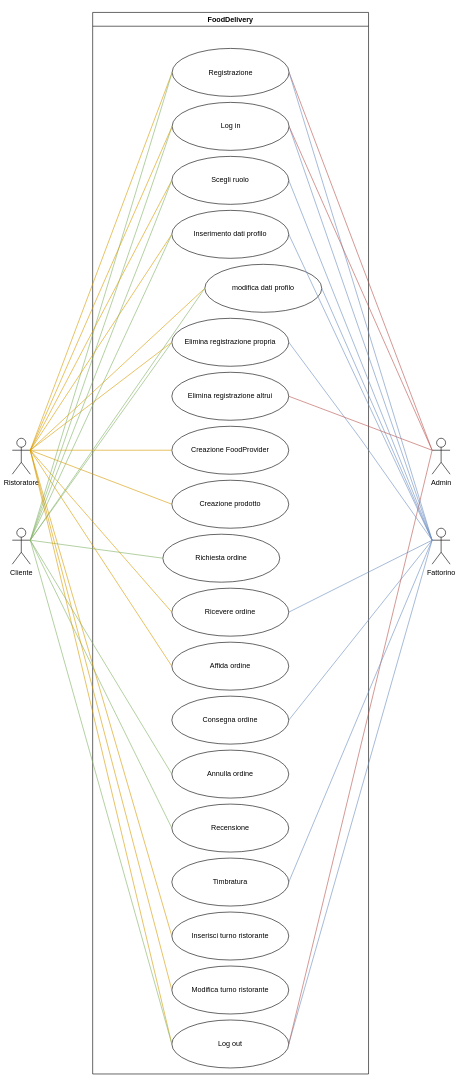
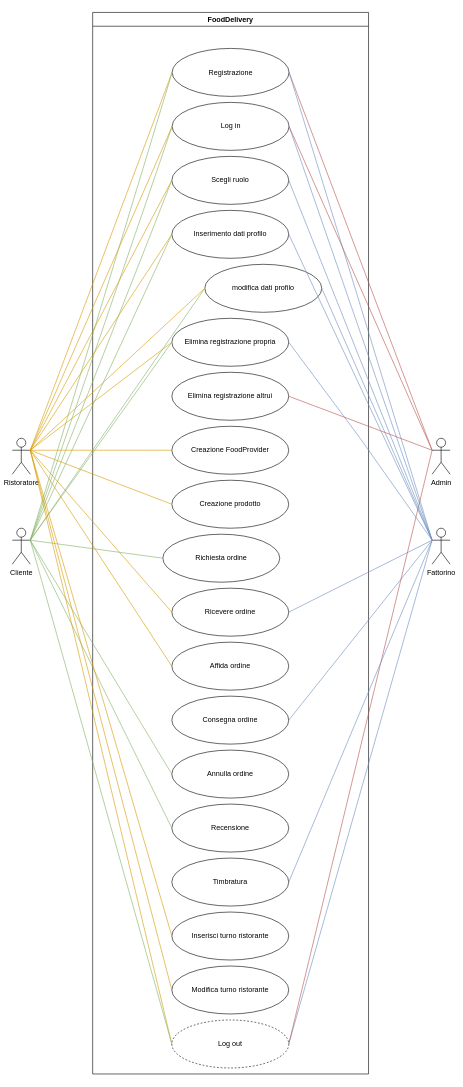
(230, 1044) -> (230, 1044)
